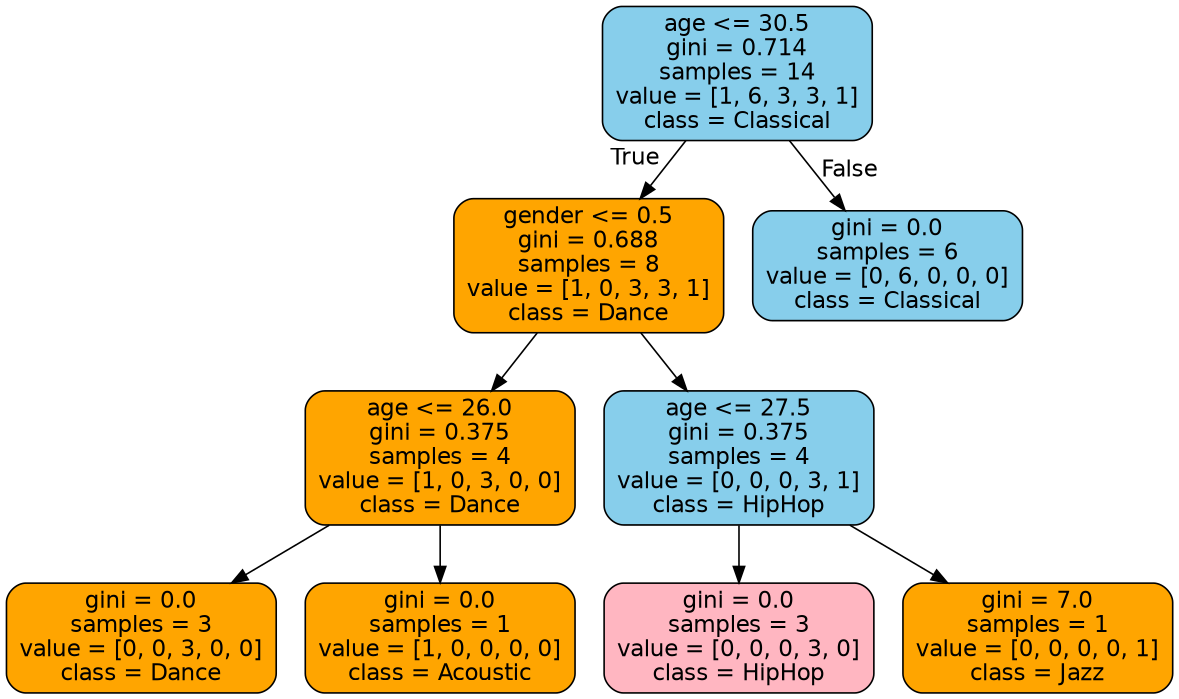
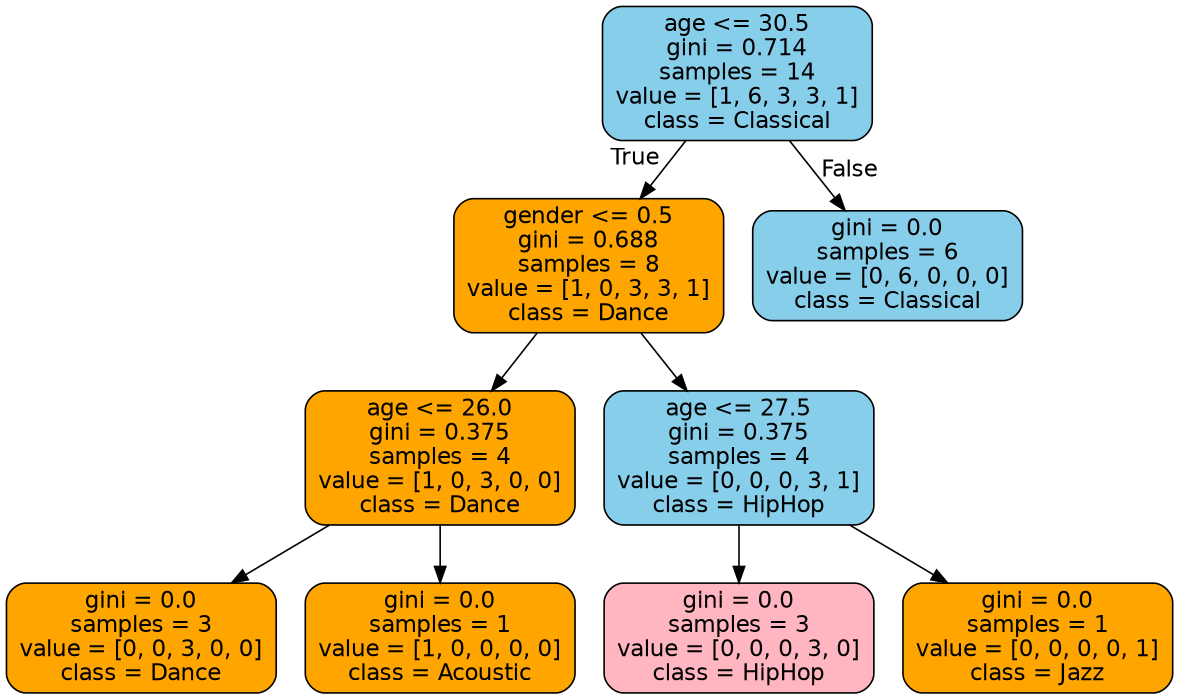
(1038, 638) -> (1038, 638)
